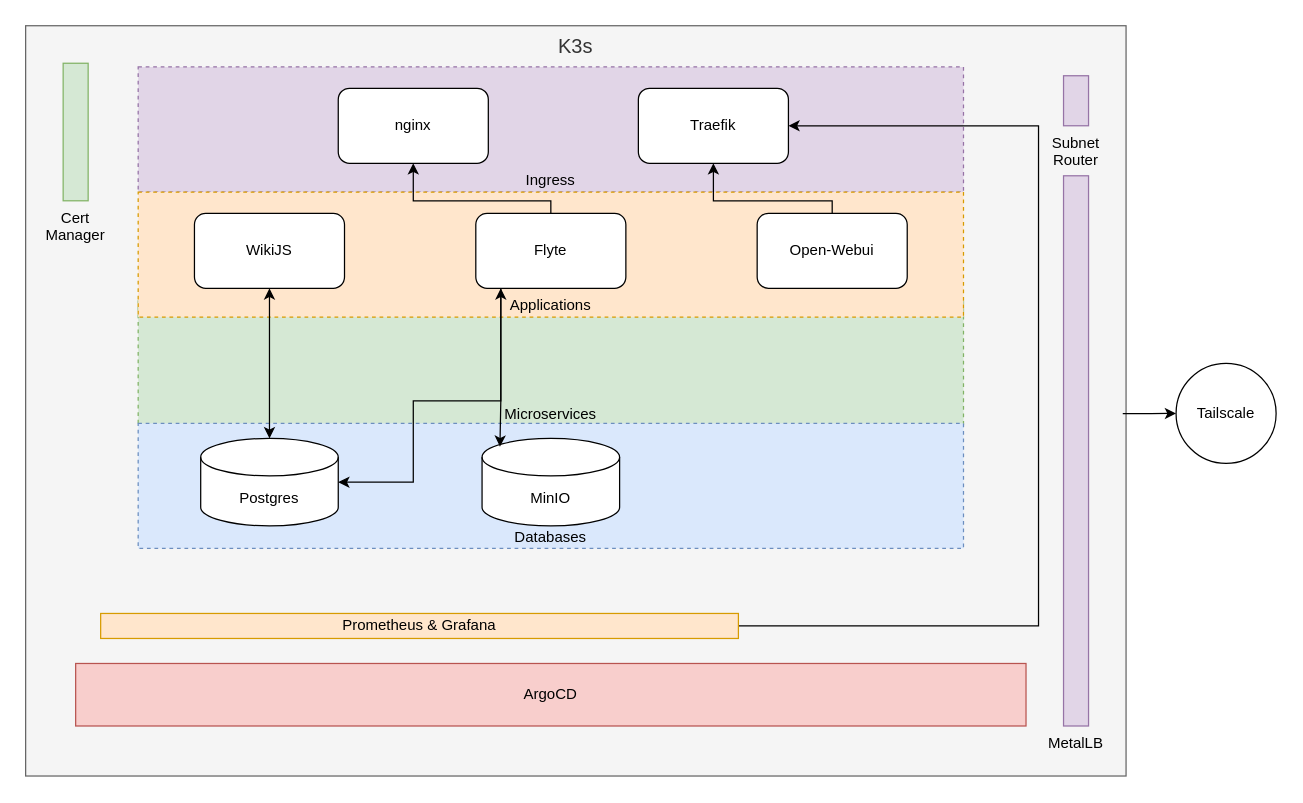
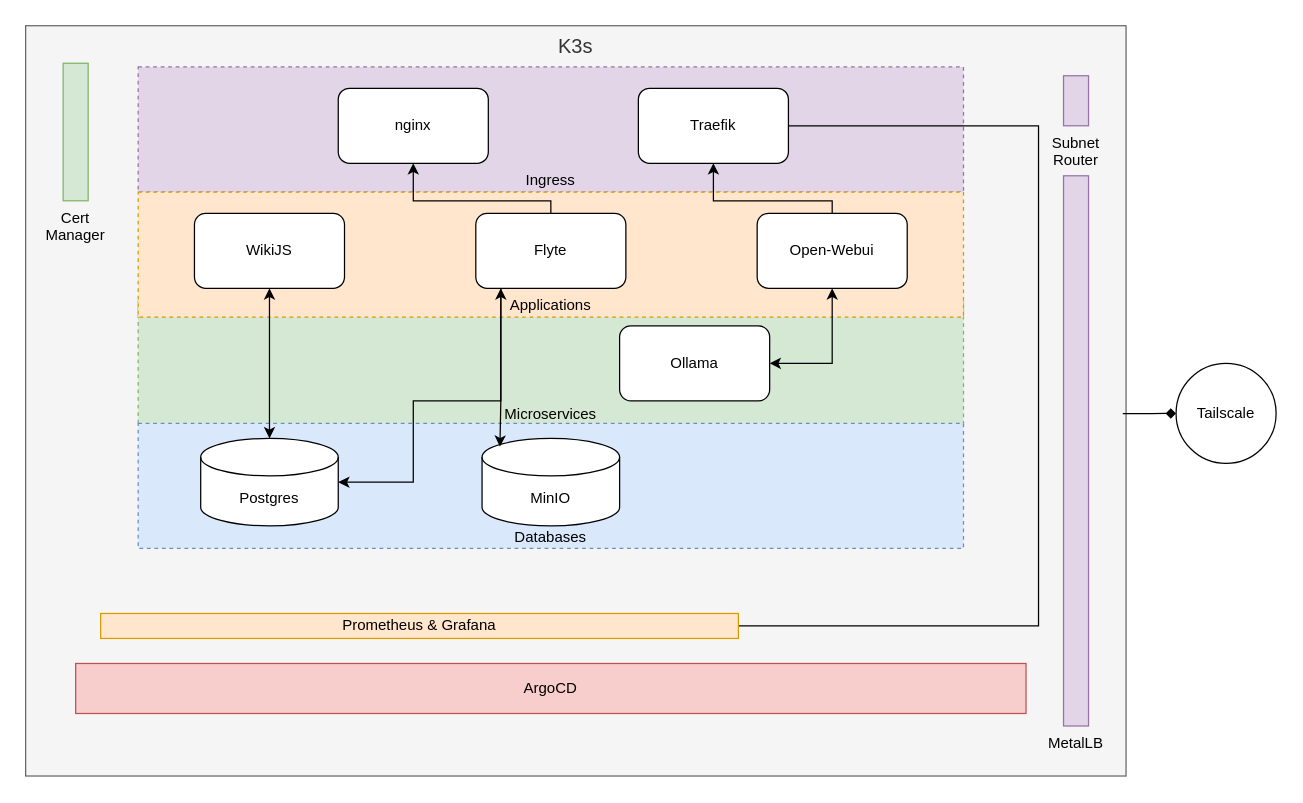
(798, 126) -> (794, 126)
none -> (832, 356)
none -> (694, 363)
(1166, 413) -> (1165, 413)
(551, 694) -> (551, 688)
